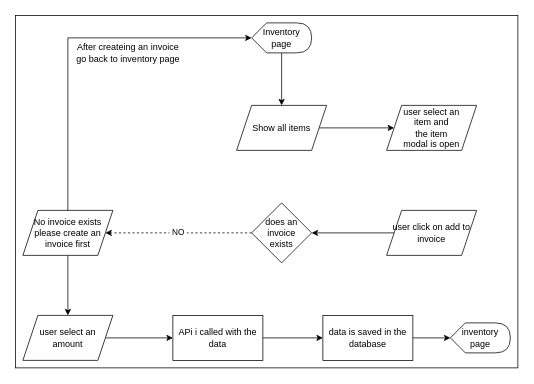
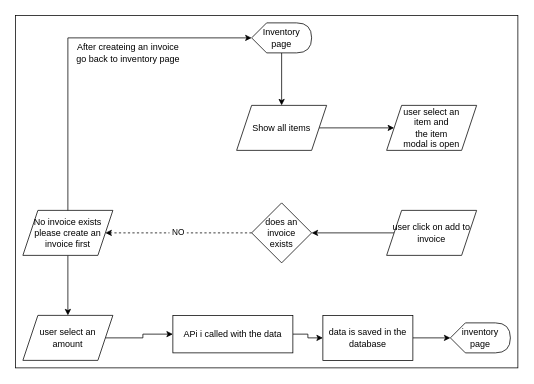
(218, 338) -> (233, 334)
